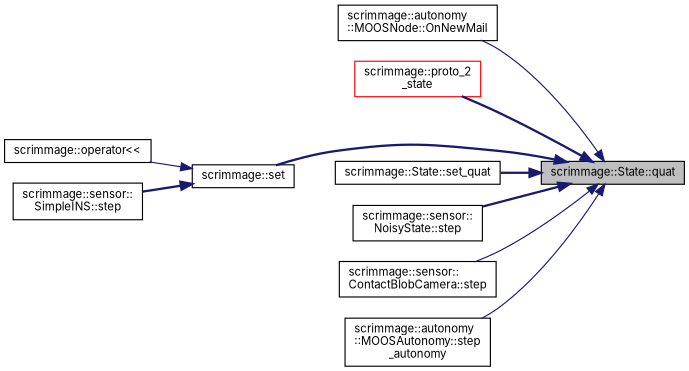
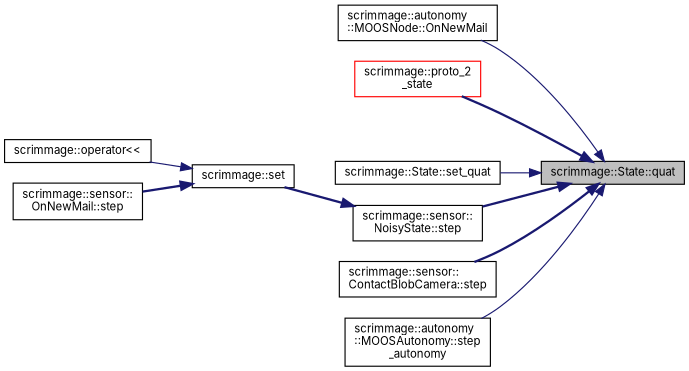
(415, 145) -> (313, 195)
(515, 173) -> (515, 173)
(78, 201) -> (78, 201)
(534, 231) -> (534, 231)
